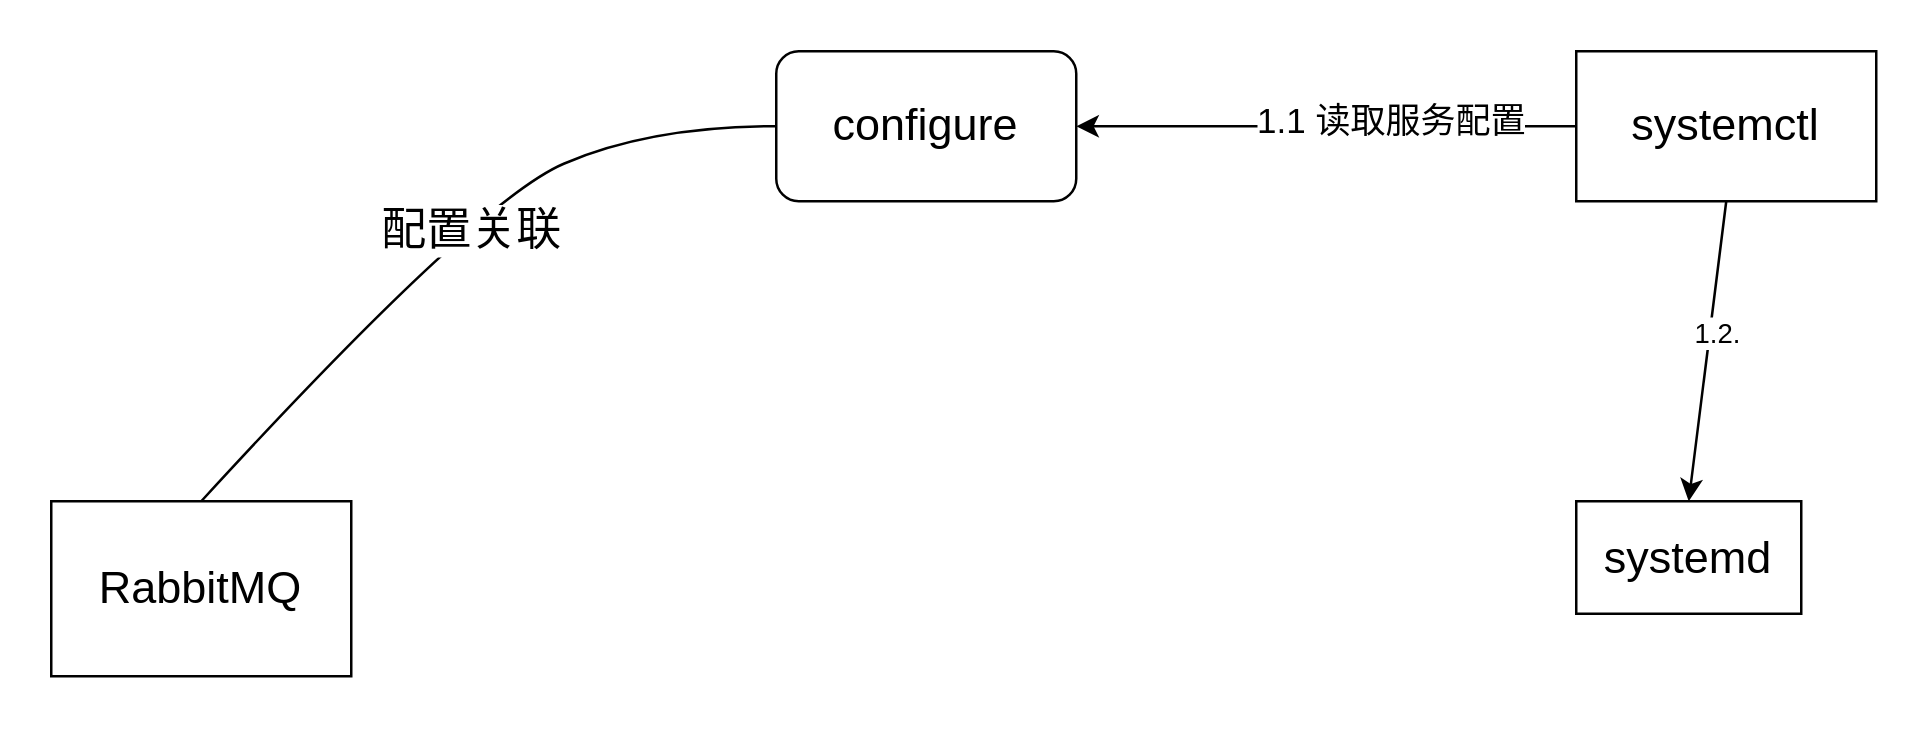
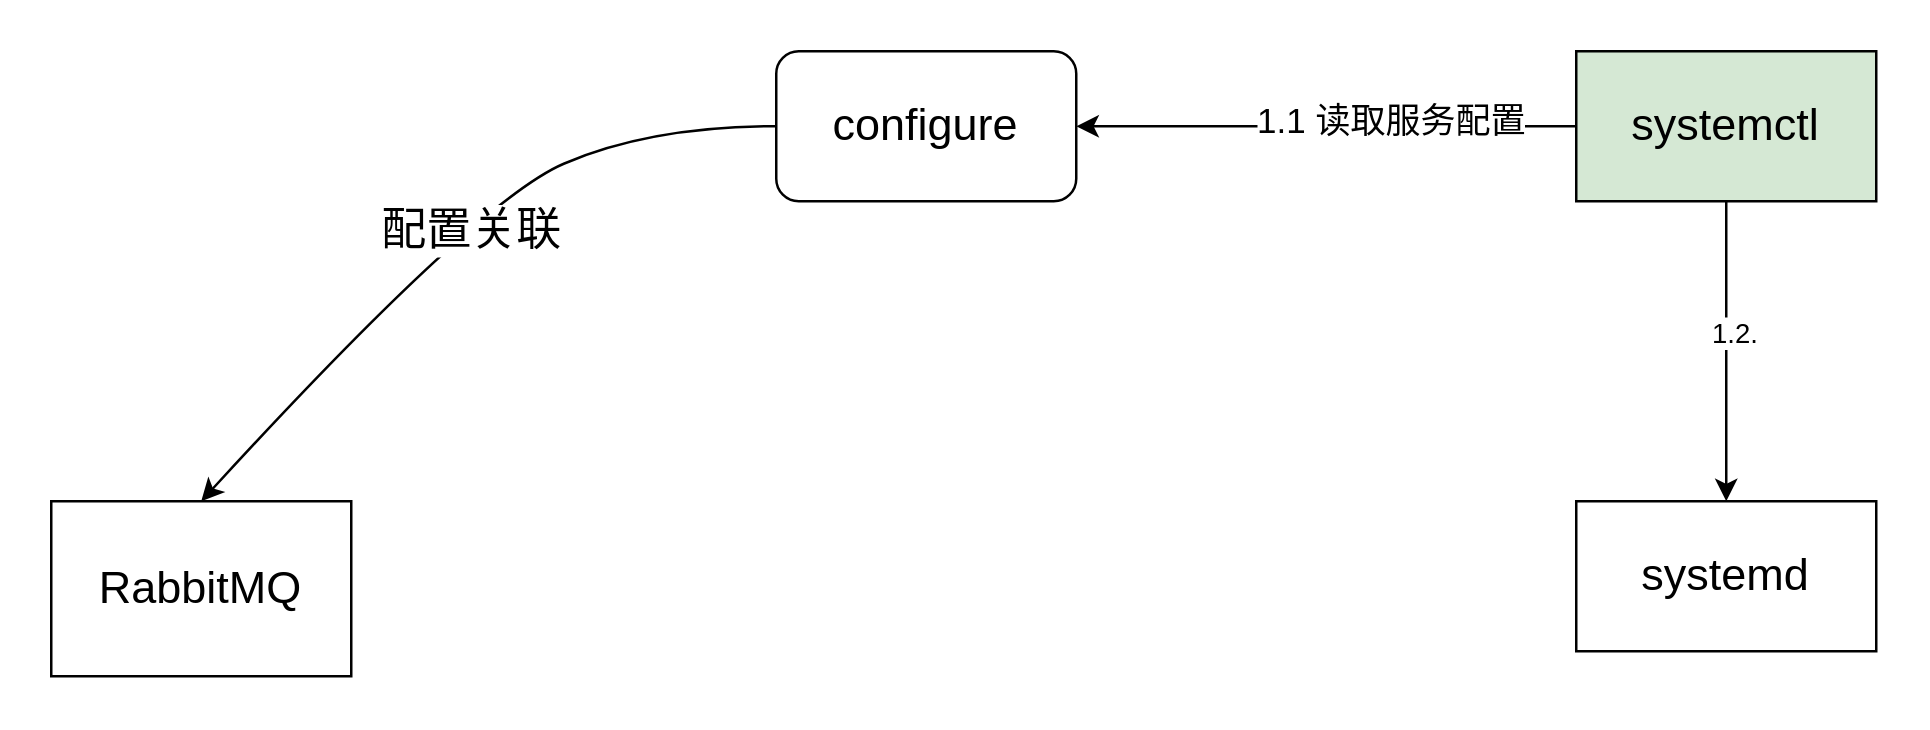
(1726, 126) -> (1726, 126)
(208, 494) -> (213, 488)
(1689, 558) -> (1726, 576)
